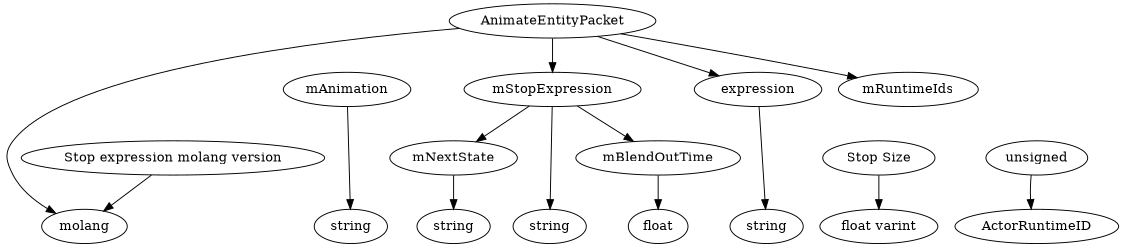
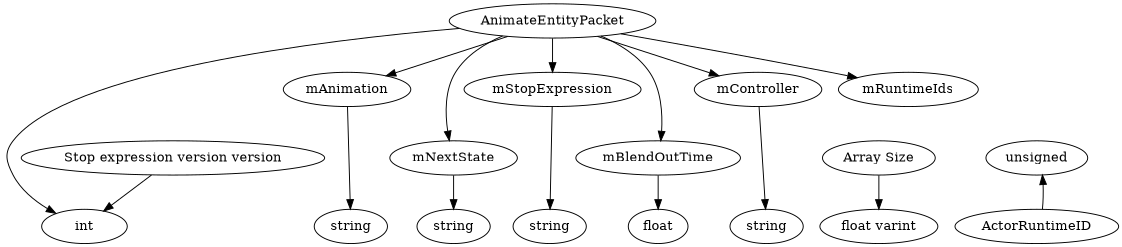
none -> (452, 55)
(758, 89) -> (758, 89)
(507, 121) -> (455, 72)
(601, 121) -> (650, 72)
(173, 158) -> (173, 158)
(879, 158) -> (879, 158)
(1030, 187) -> (1043, 197)
(84, 226) -> (84, 226)
